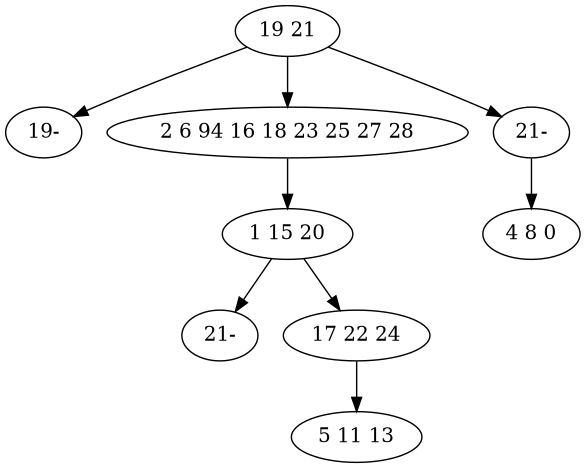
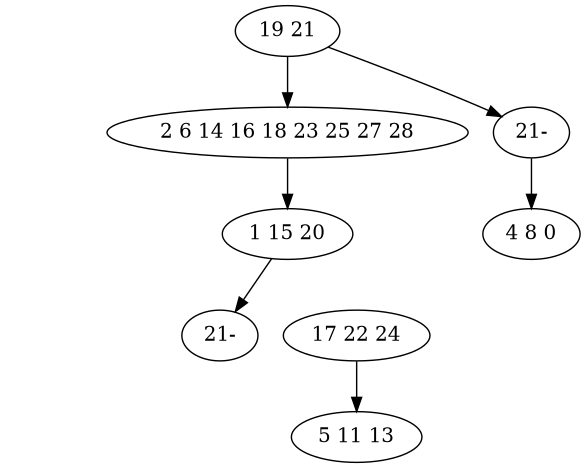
(44, 133) -> none
(288, 133) -> (288, 133)
(318, 279) -> none
